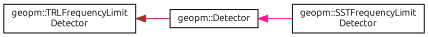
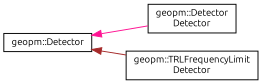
(158, 19) -> (114, 53)
(358, 19) -> (192, 19)
